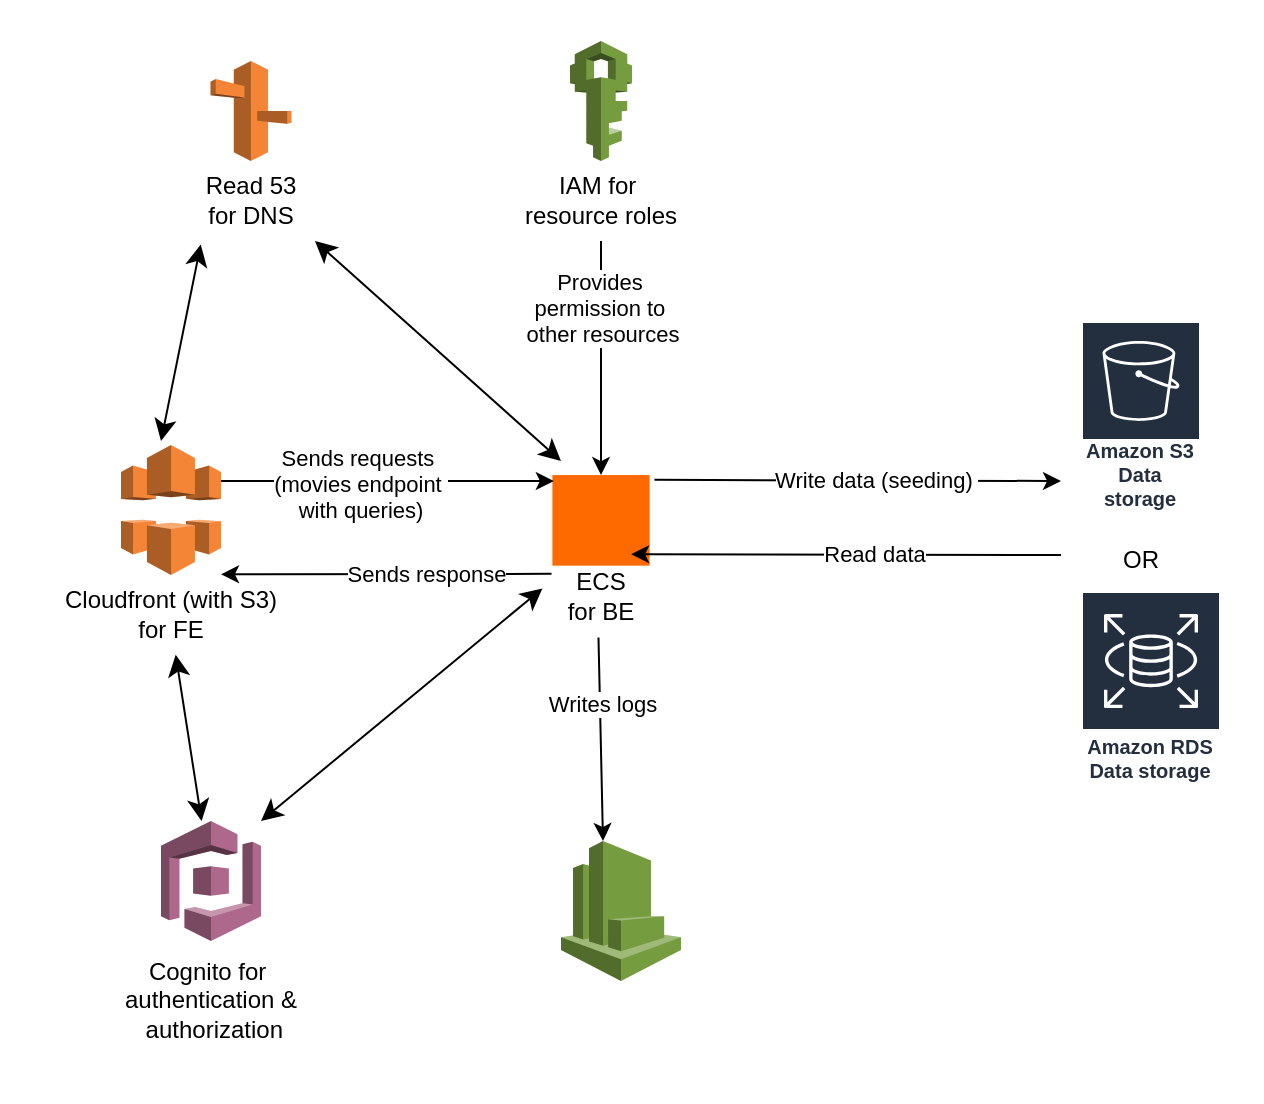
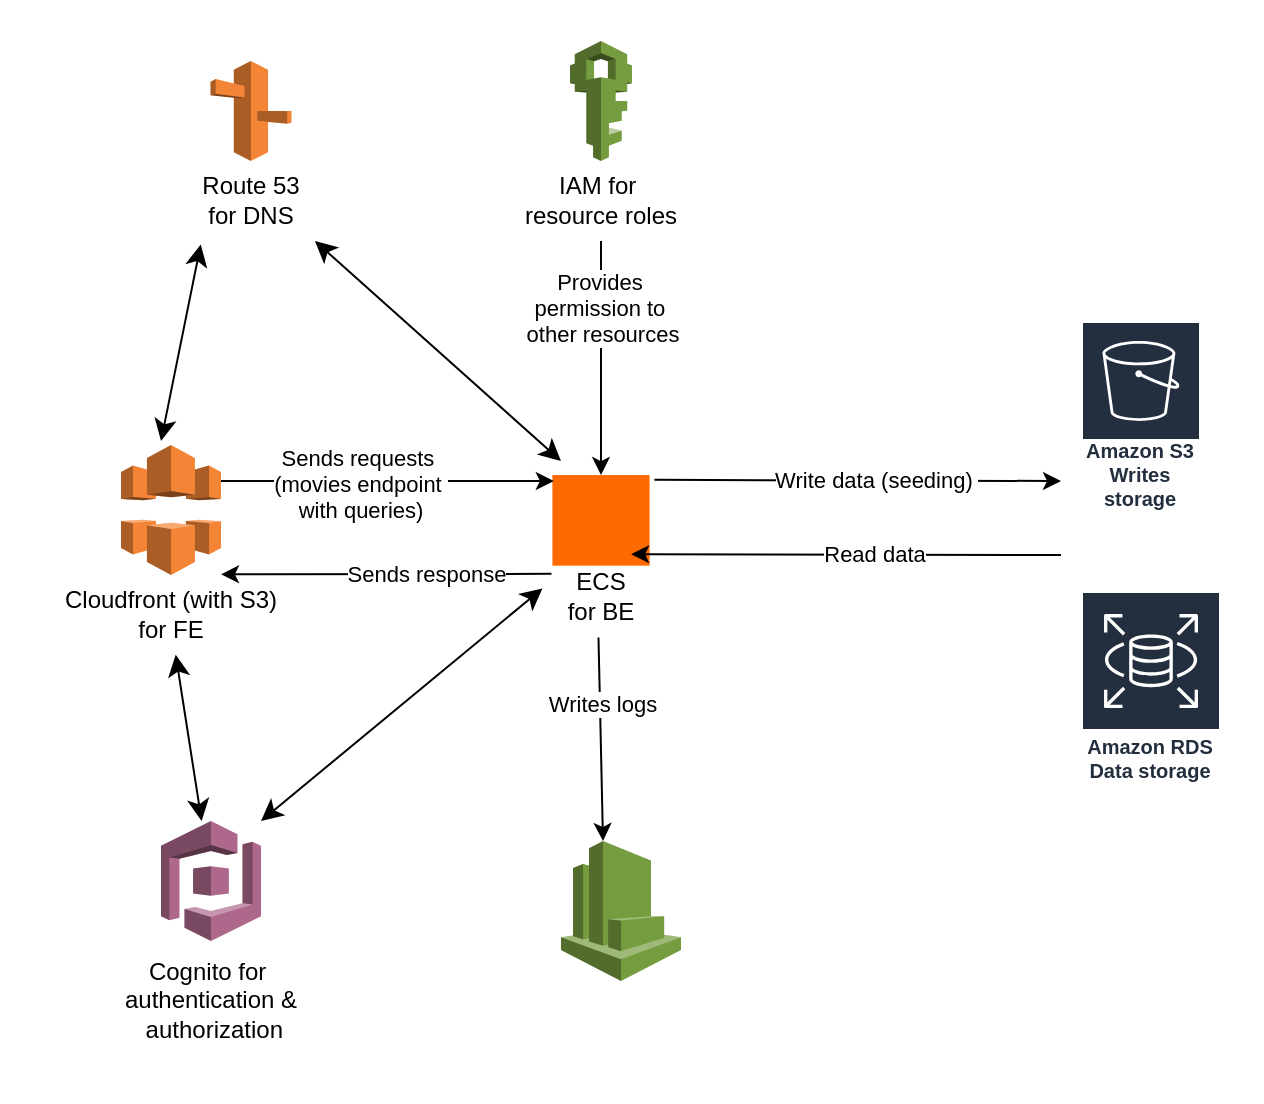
(252, 201) -> (252, 201)
(1141, 475) -> (1141, 475)
(1141, 561) -> none
